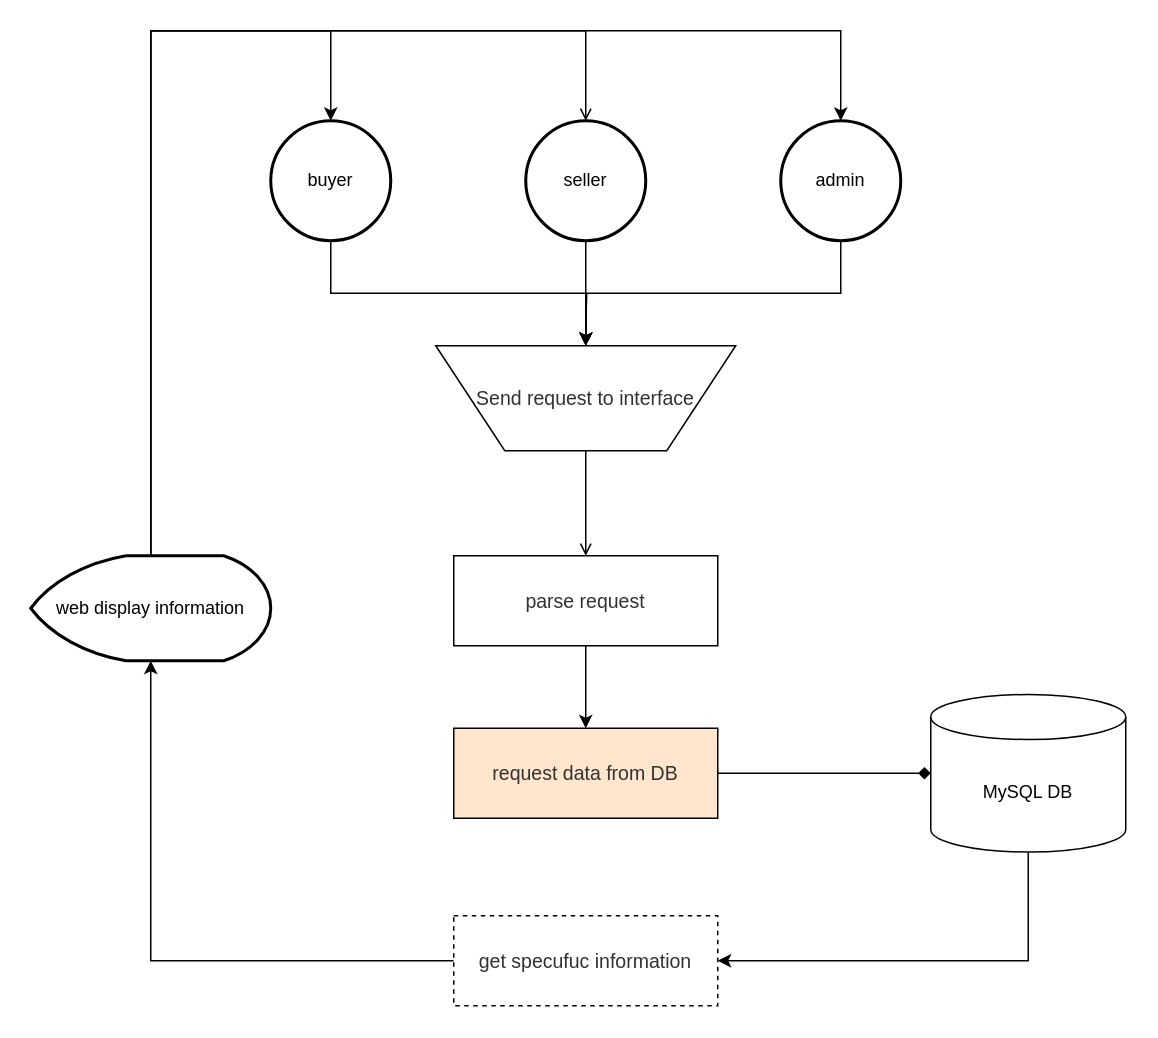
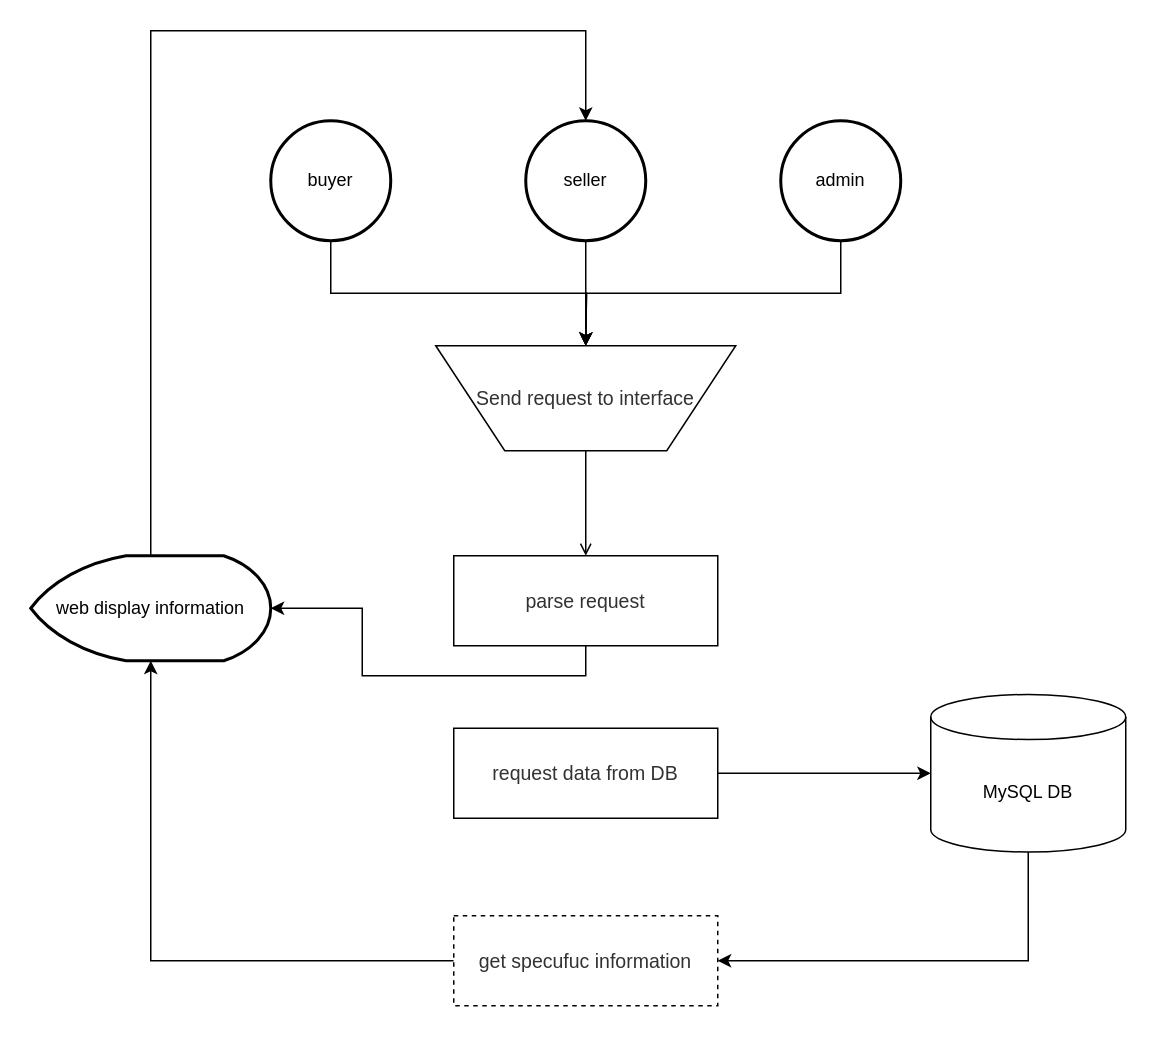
(754, 31) -> none
(331, 72) -> none
(586, 111) -> (586, 109)
(586, 695) -> (401, 676)
(586, 773) -> (586, 773)
(918, 773) -> (919, 773)
